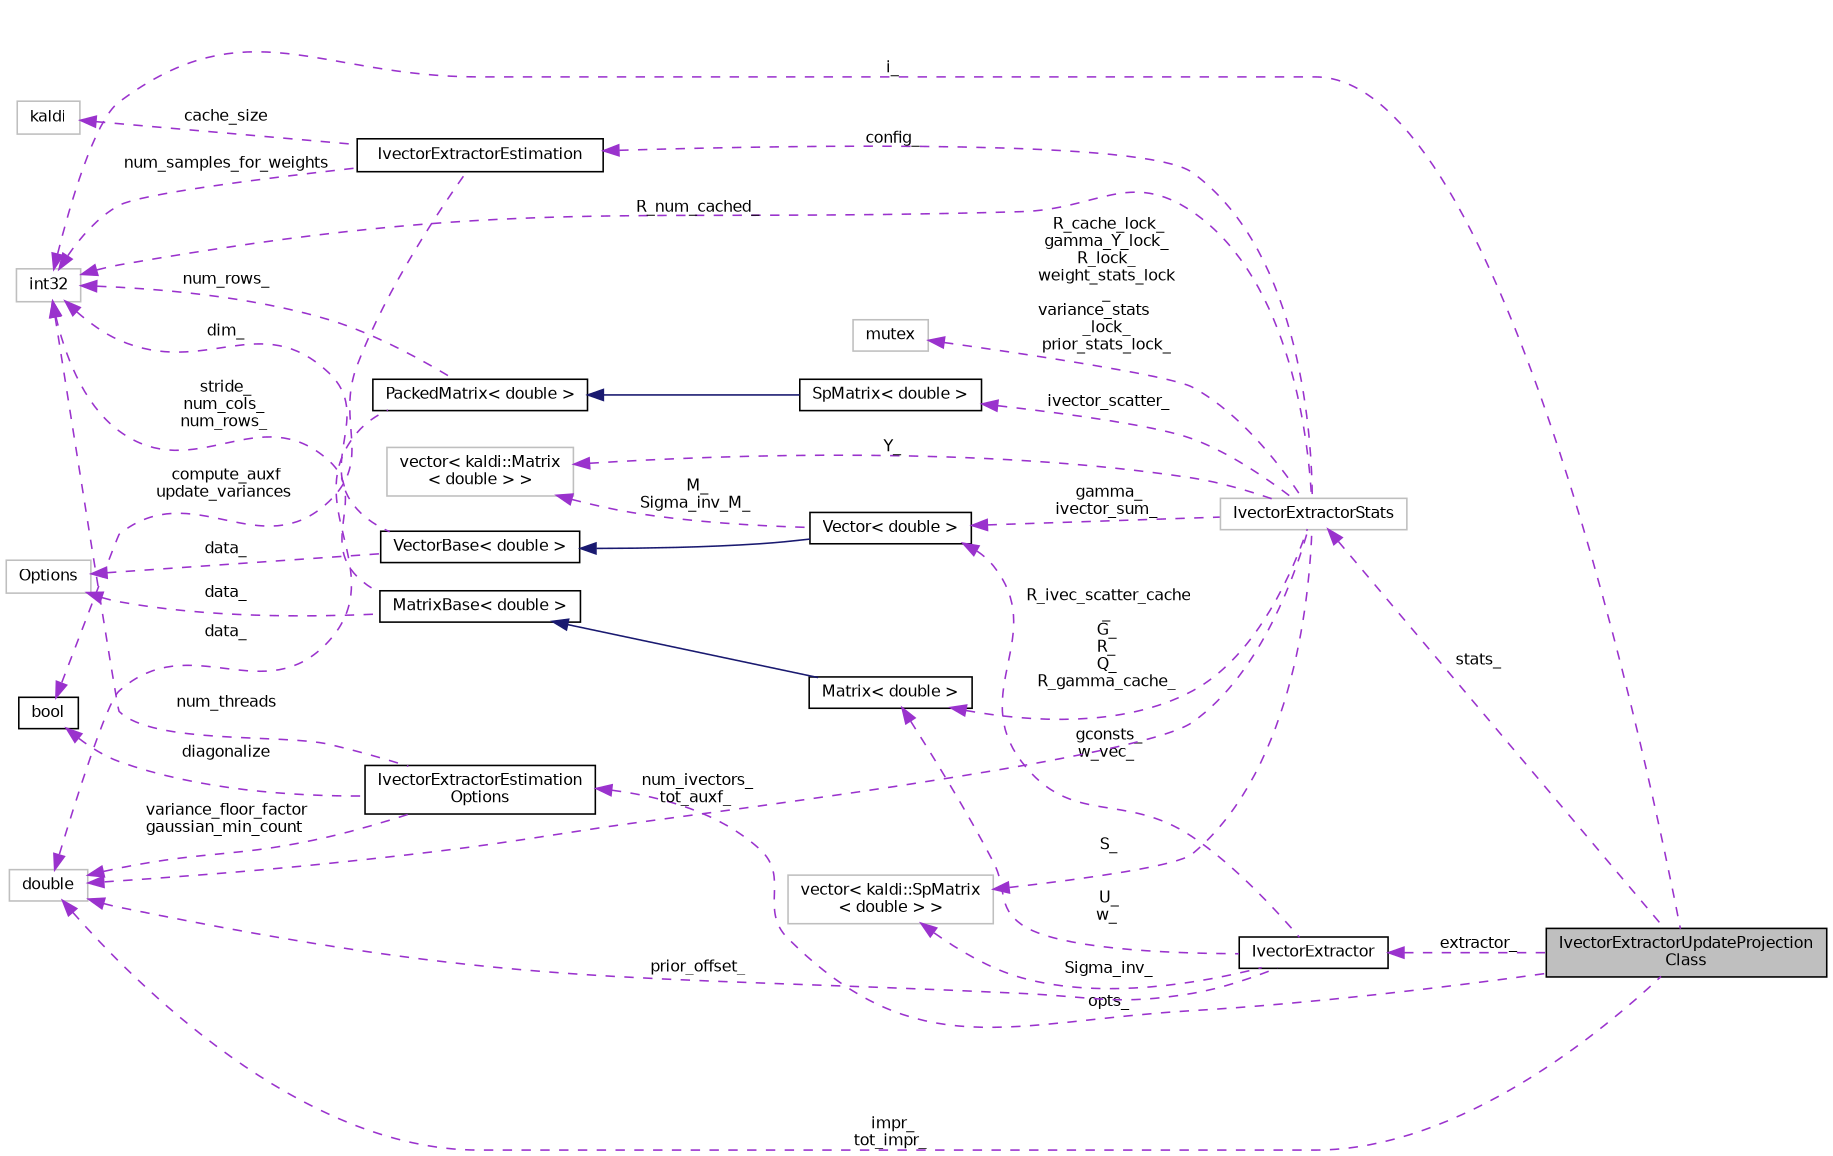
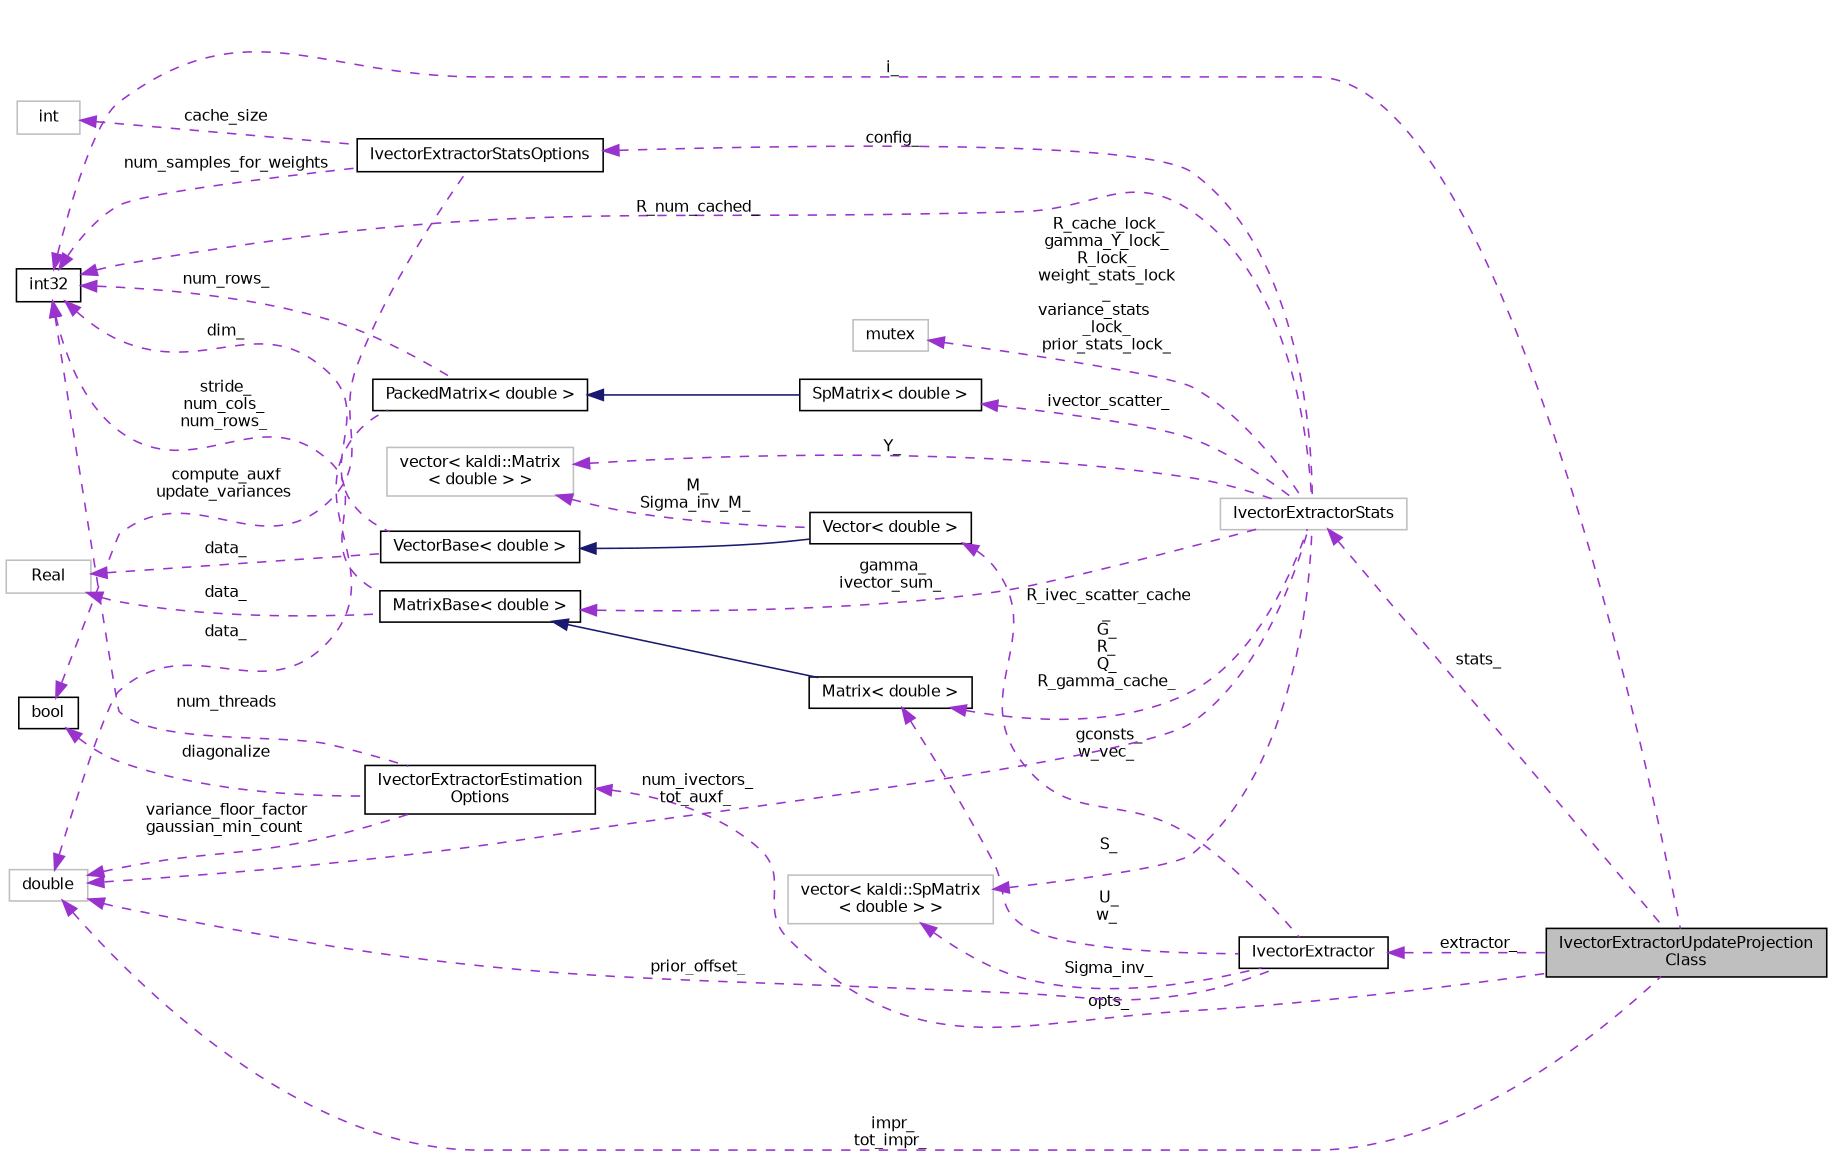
(49, 118) -> (49, 118)
(480, 155) -> (480, 155)
(49, 285) -> (49, 285)
(1104, 521) -> (931, 599)
(49, 577) -> (49, 577)
